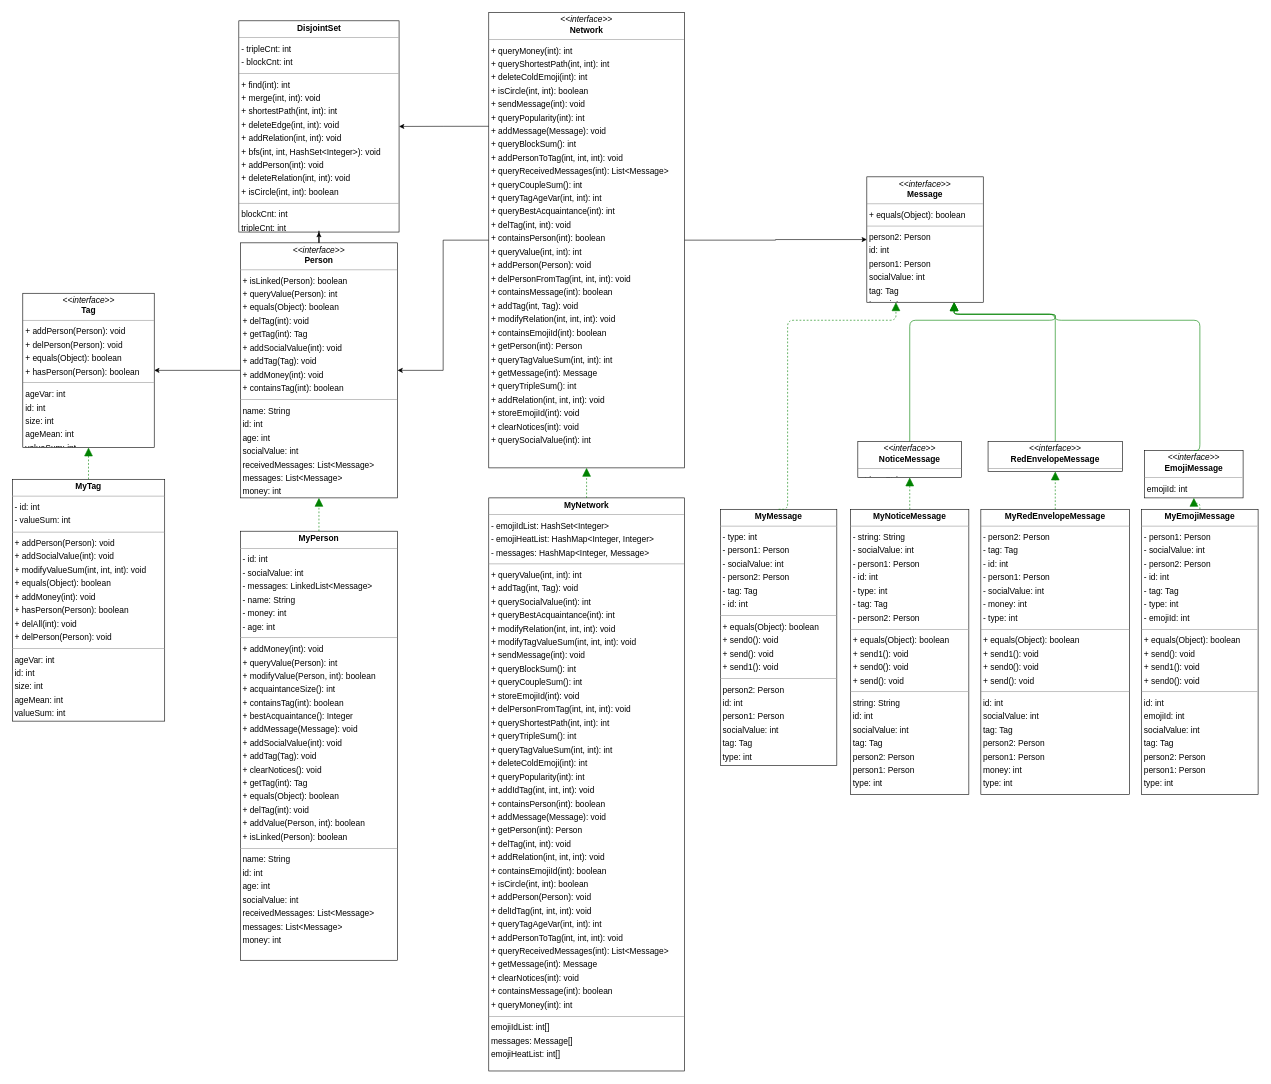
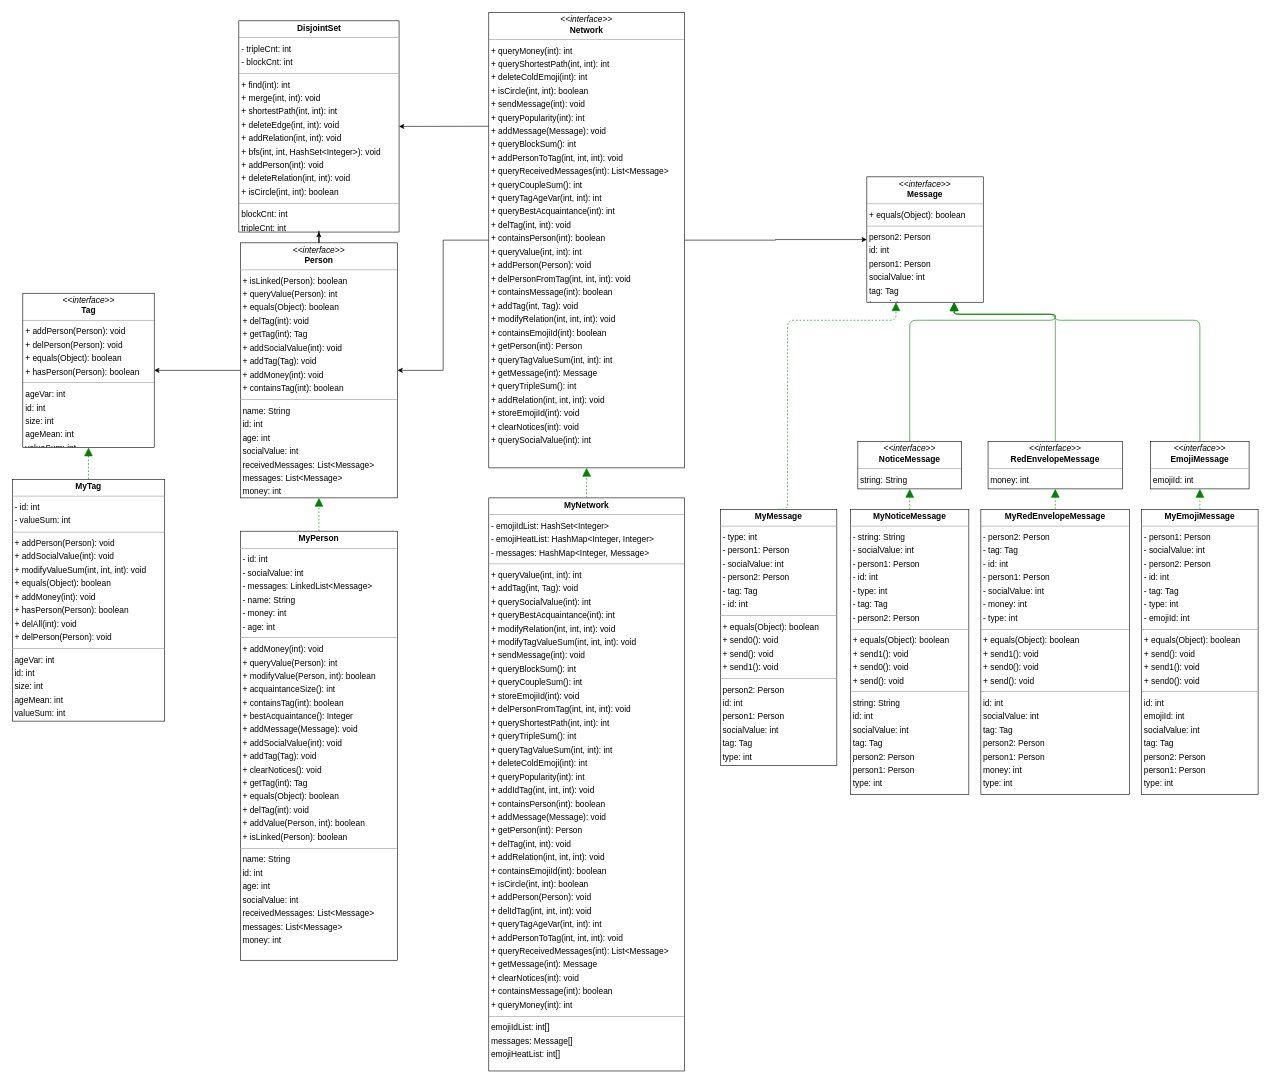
(1055, 456) -> (1055, 465)
(910, 459) -> (910, 465)
(1194, 474) -> (1200, 465)
